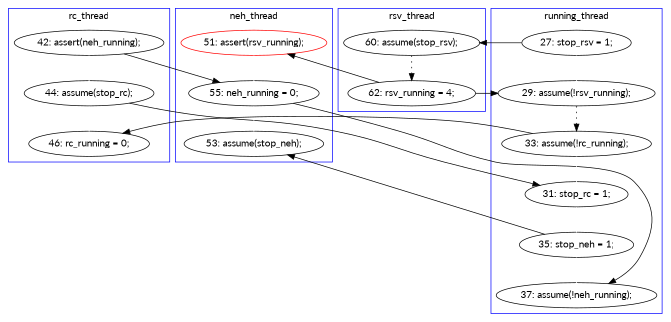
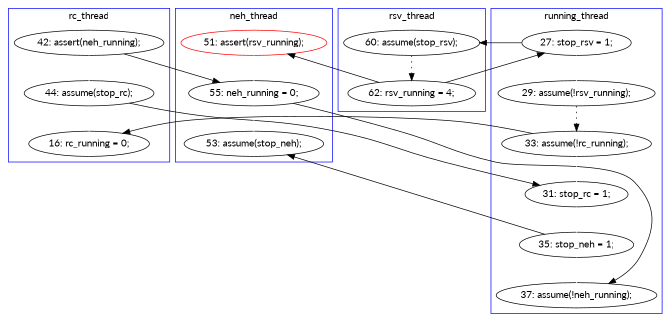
(481, 93) -> (496, 67)
(89, 144) -> (89, 144)
